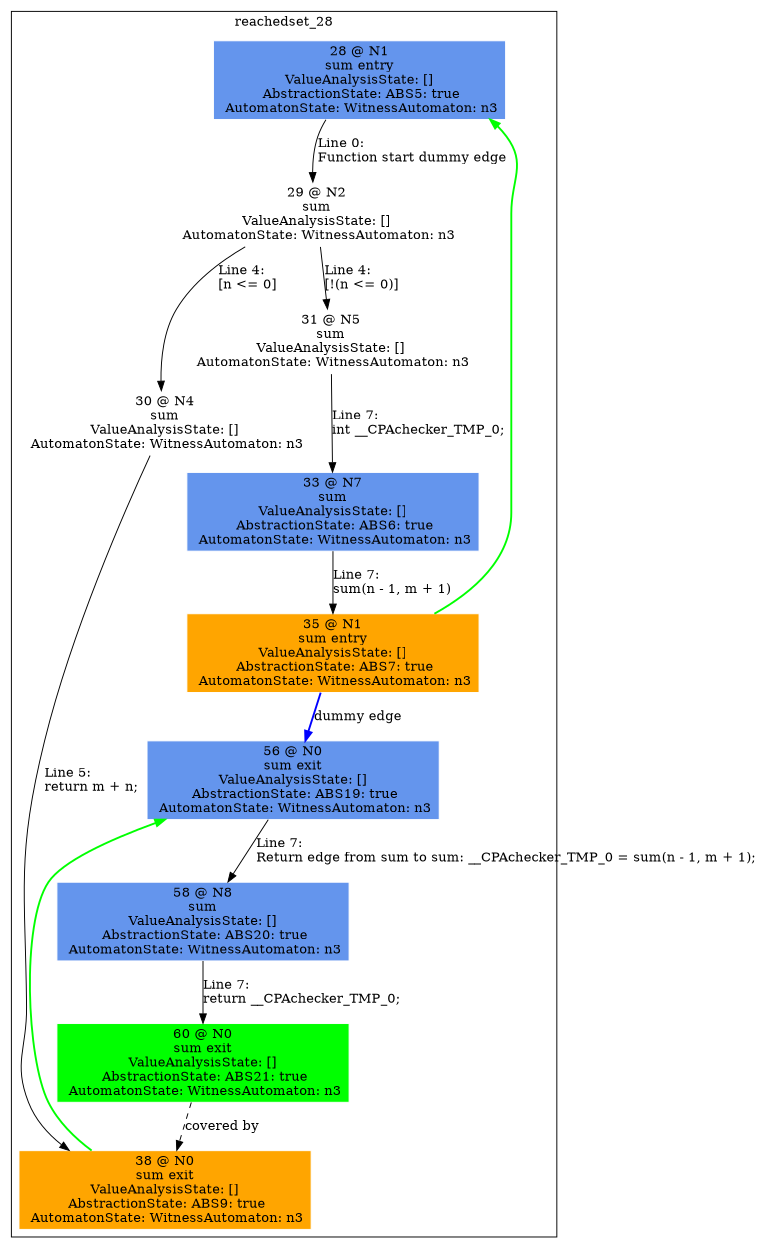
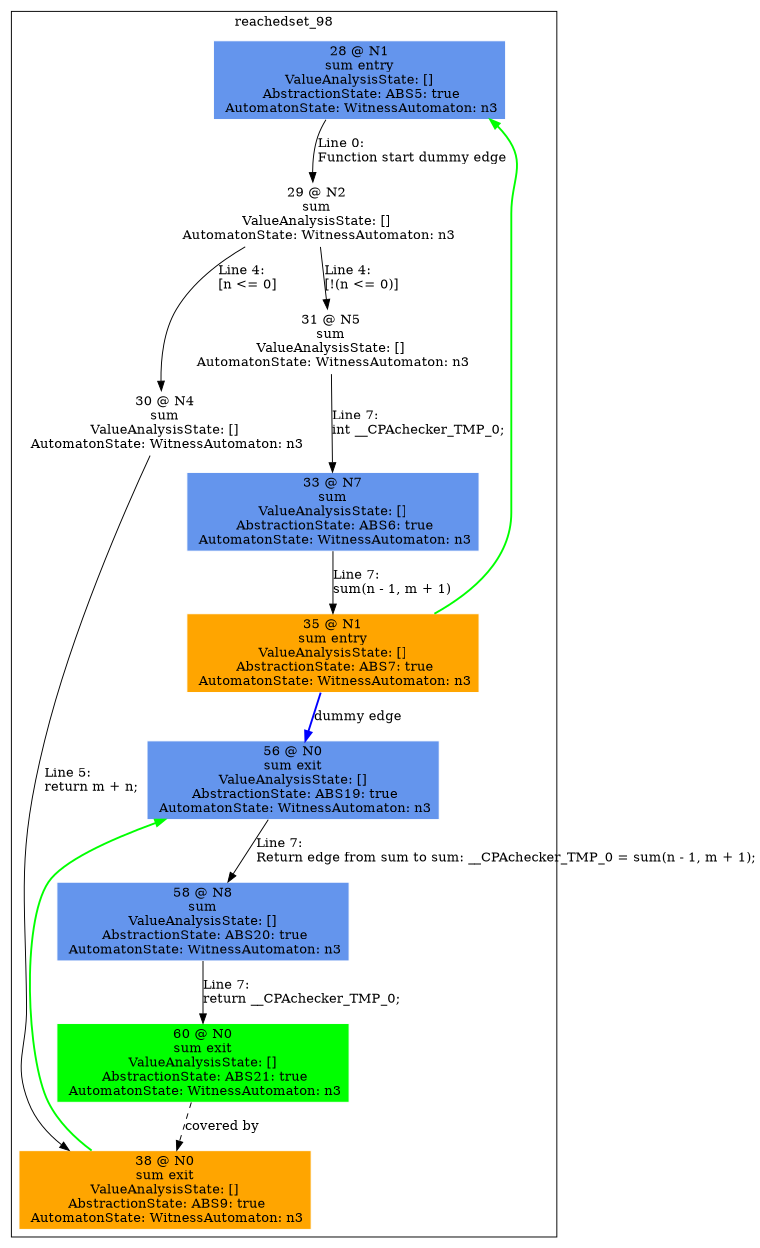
(284, 22) -> (284, 22)
